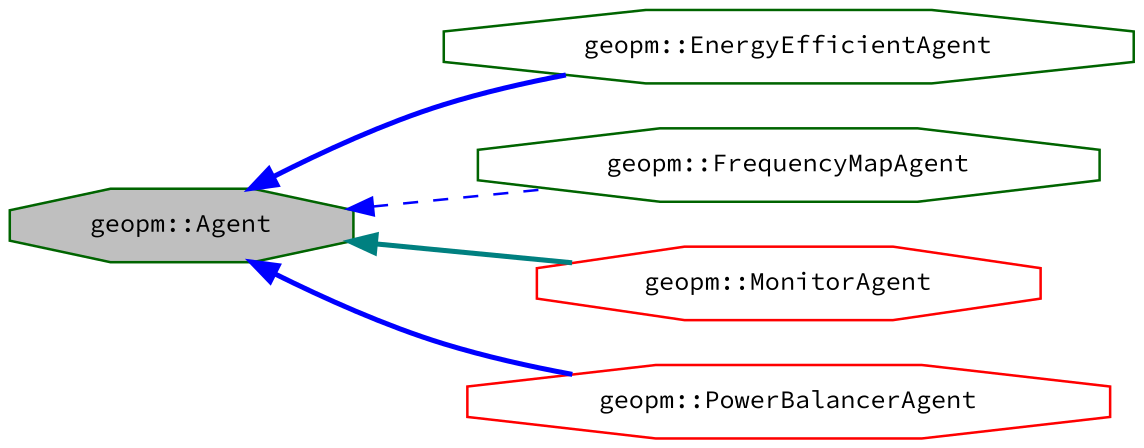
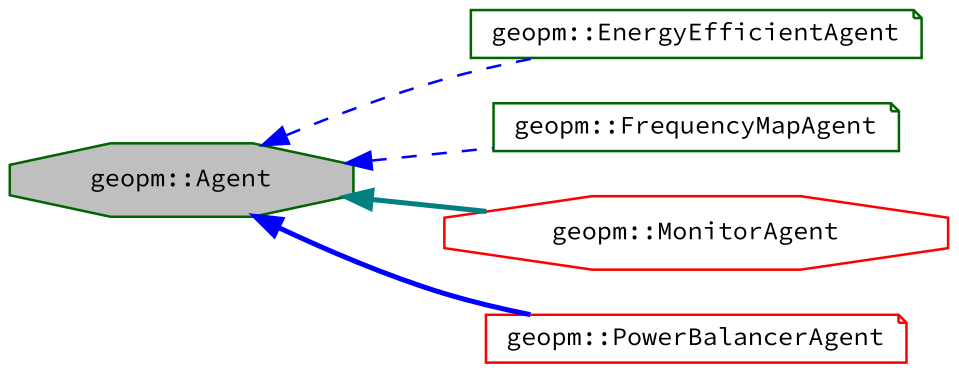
(789, 47) -> (696, 34)
(416, 114) -> (409, 90)
(789, 165) -> (696, 127)
(789, 402) -> (696, 339)
